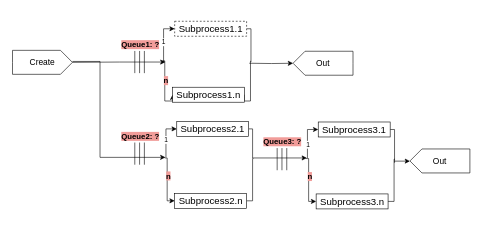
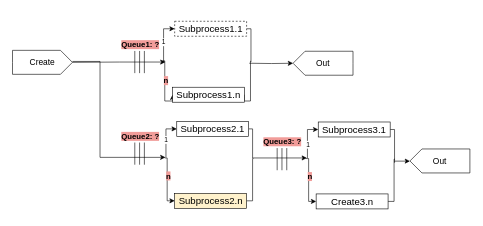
(211, 201) -> (211, 201)
(353, 202) -> (353, 202)
